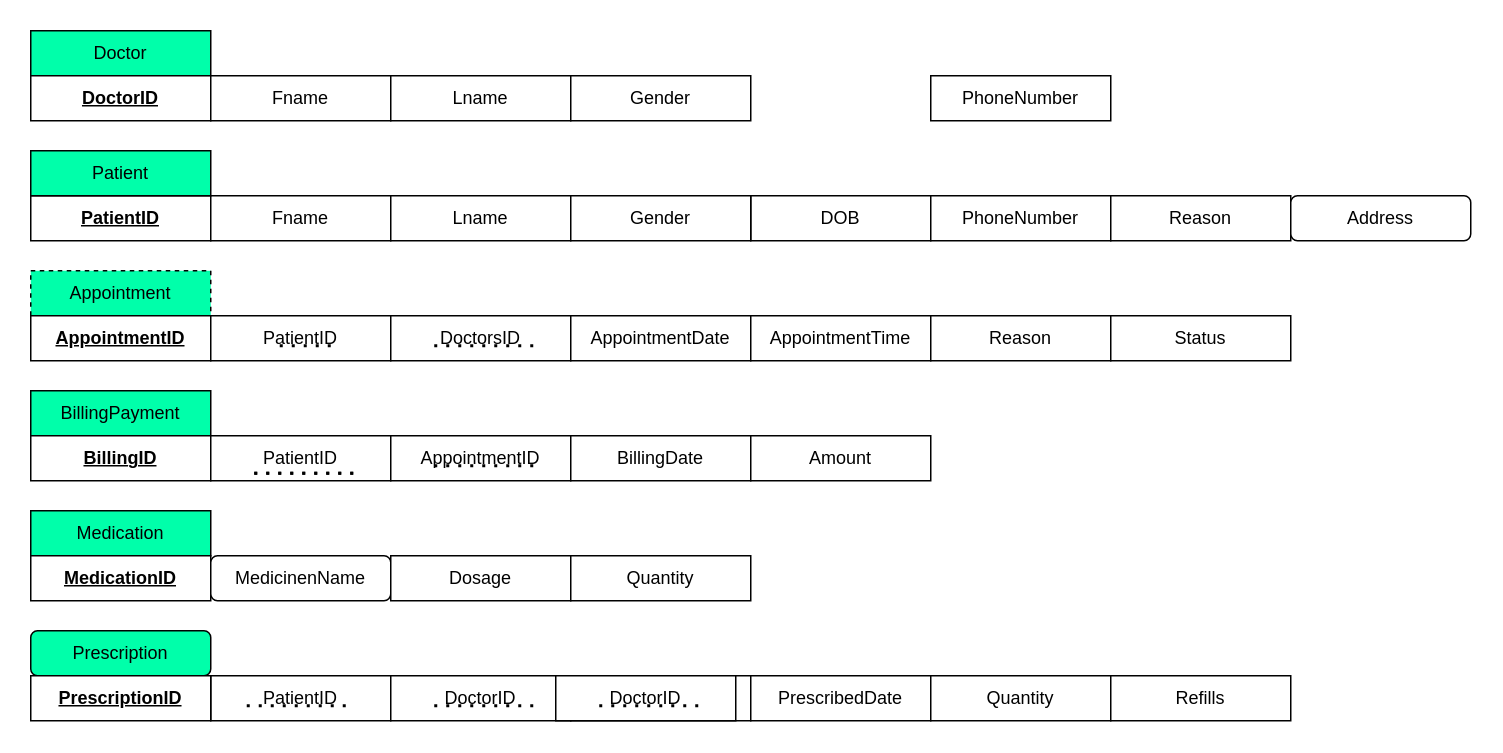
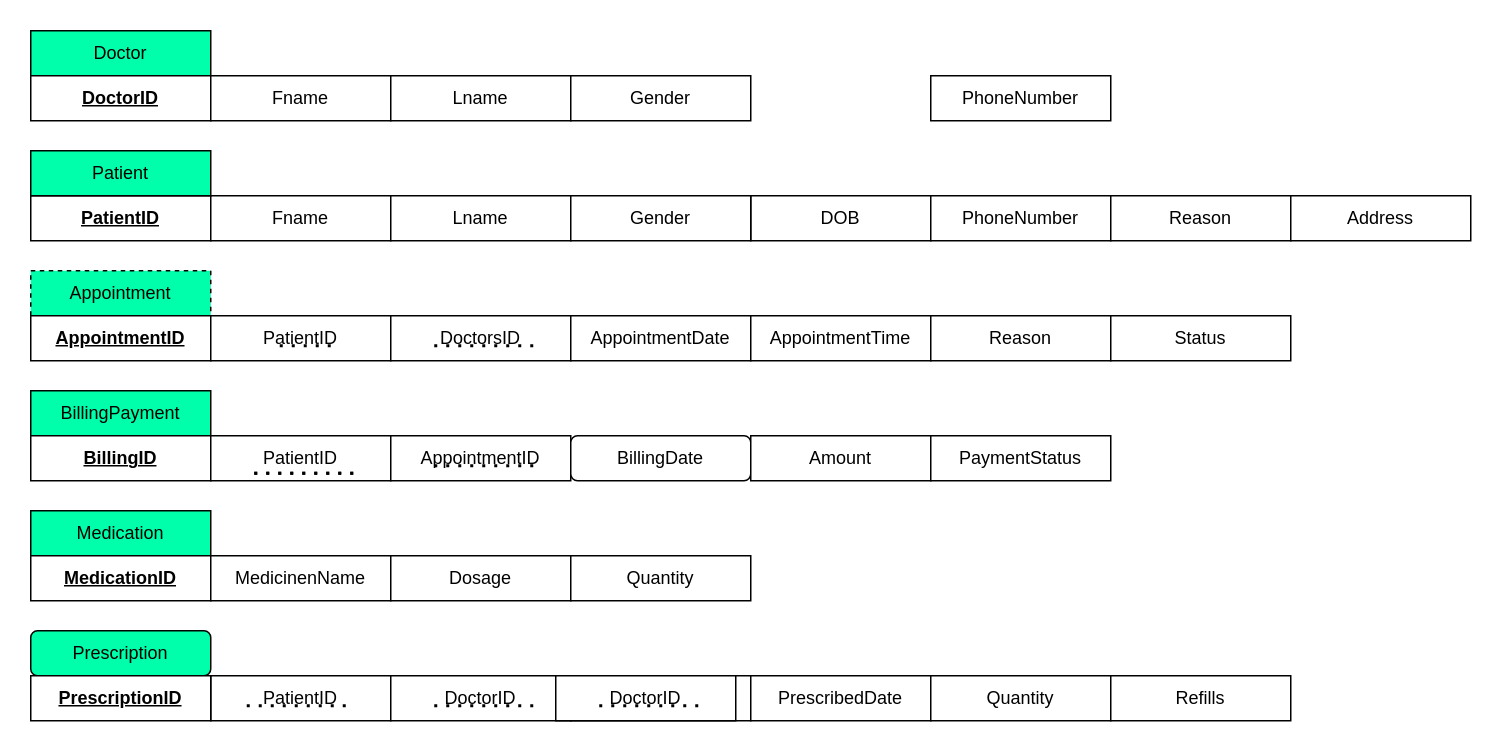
(1381, 218) -> (1381, 218)
(661, 458) -> (661, 458)
none -> (1021, 458)
(301, 578) -> (301, 578)
